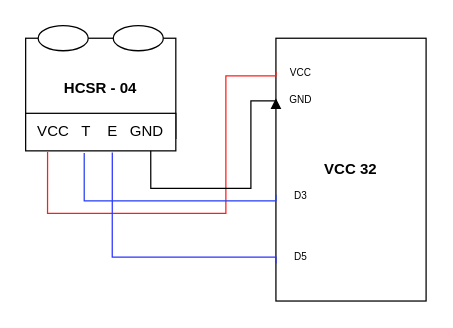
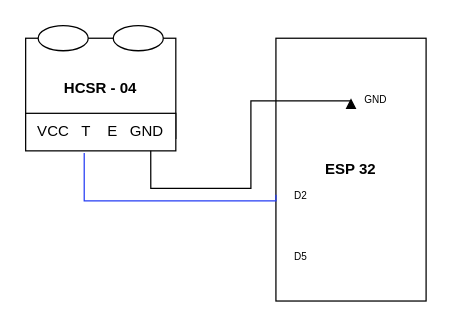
(301, 72) -> none
(301, 98) -> (376, 98)
(351, 169) -> (351, 169)
(301, 194) -> (301, 194)
(201, 213) -> none
(144, 257) -> none
